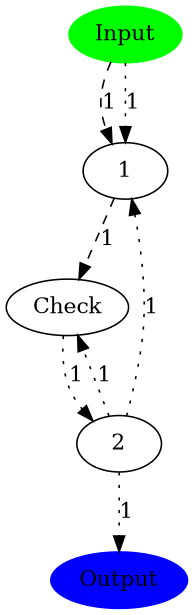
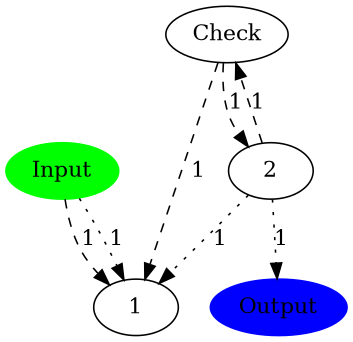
(100, 231) -> (184, 164)
(65, 375) -> (225, 100)
(96, 383) -> (252, 111)
